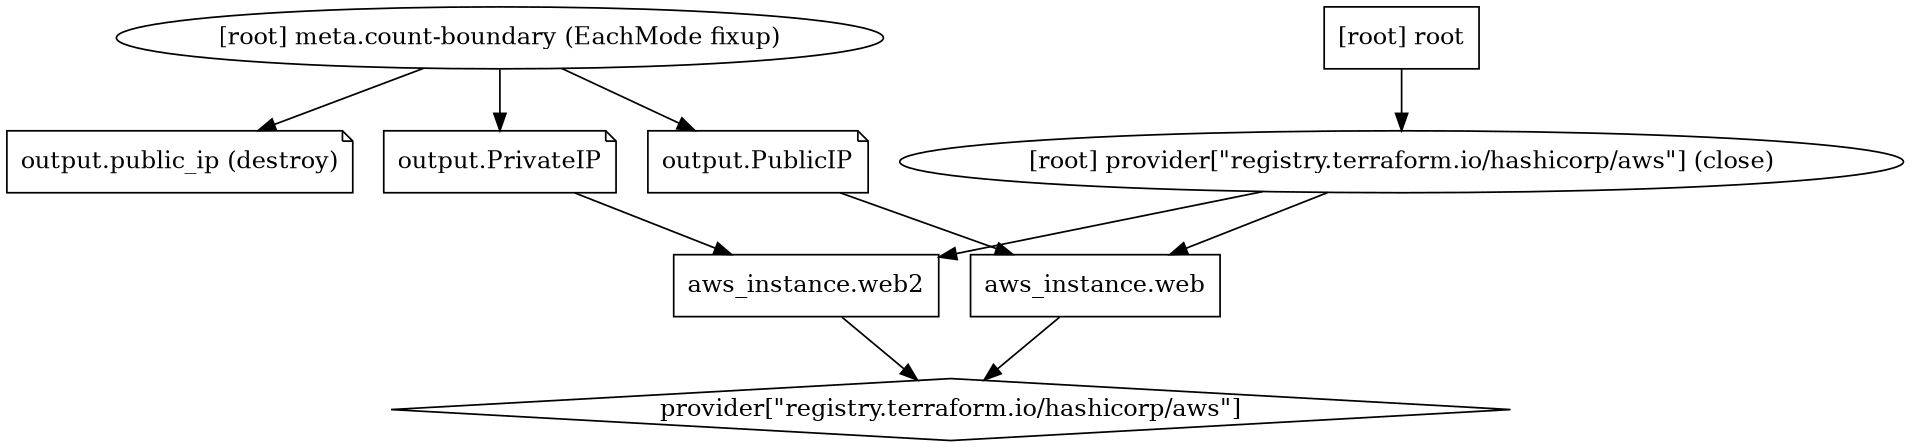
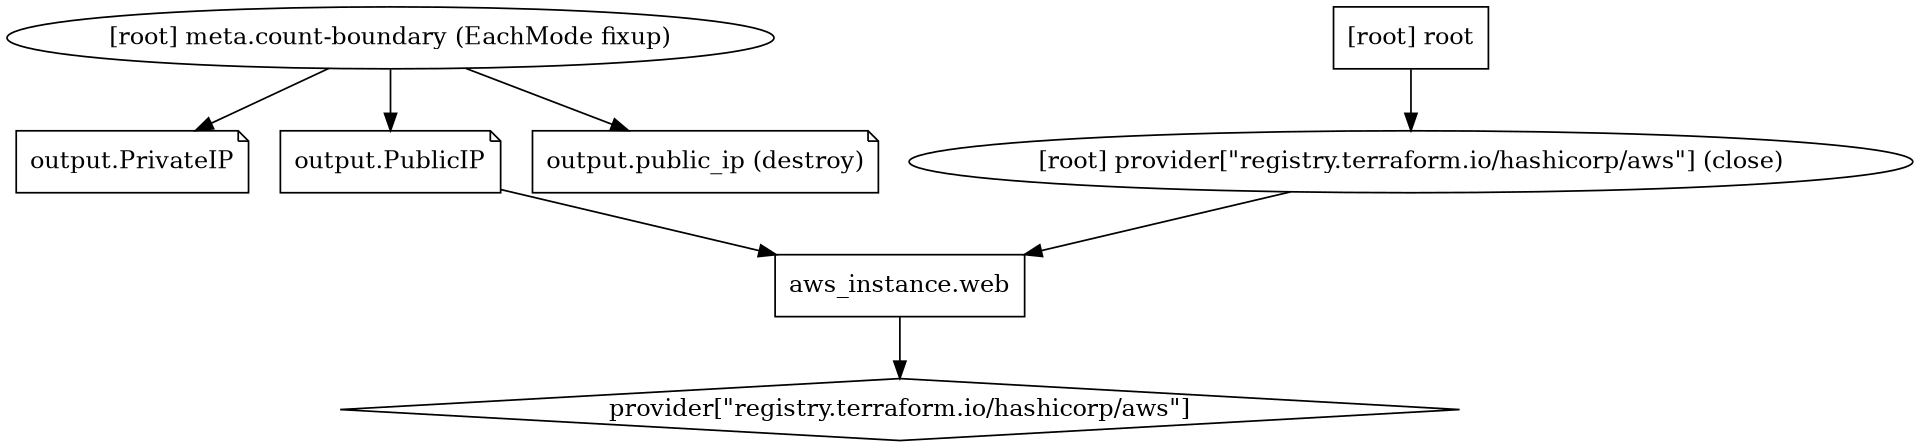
(806, 286) -> none
